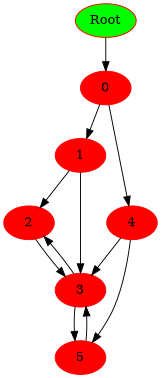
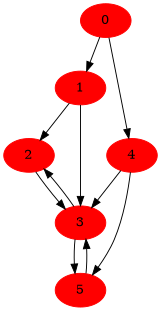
(106, 21) -> none
